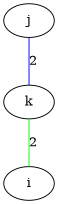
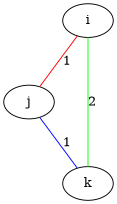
(34, 61) -> (67, 143)
none -> (58, 61)
